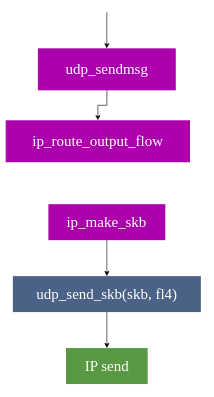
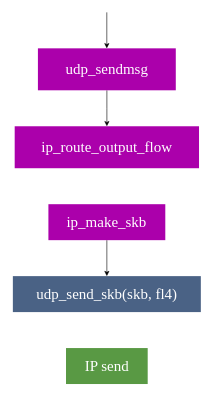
(98, 141) -> (107, 147)
(107, 342) -> none
